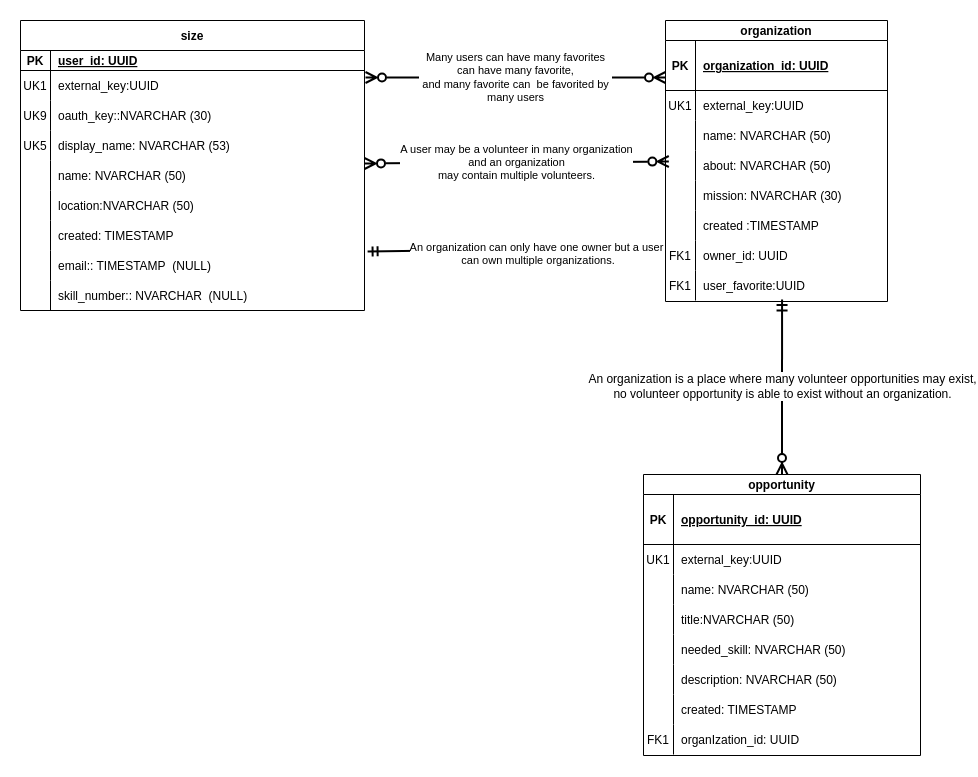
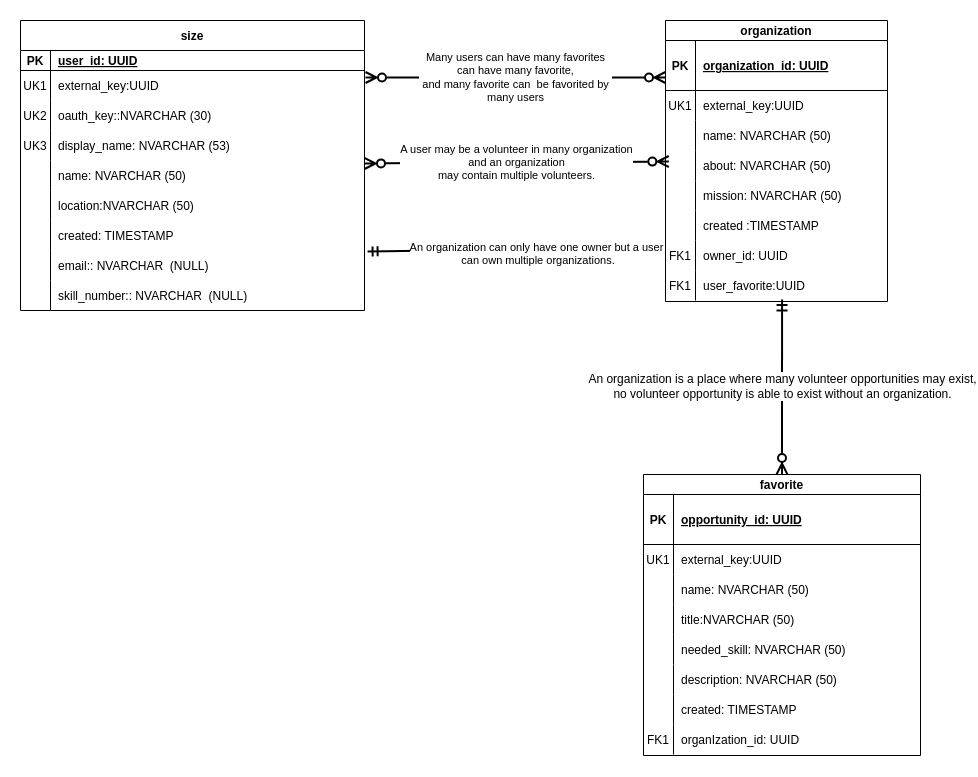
(35, 116) -> (35, 116)
(35, 146) -> (35, 146)
(769, 196) -> (769, 196)
(133, 266) -> (129, 266)
(782, 485) -> (782, 485)
